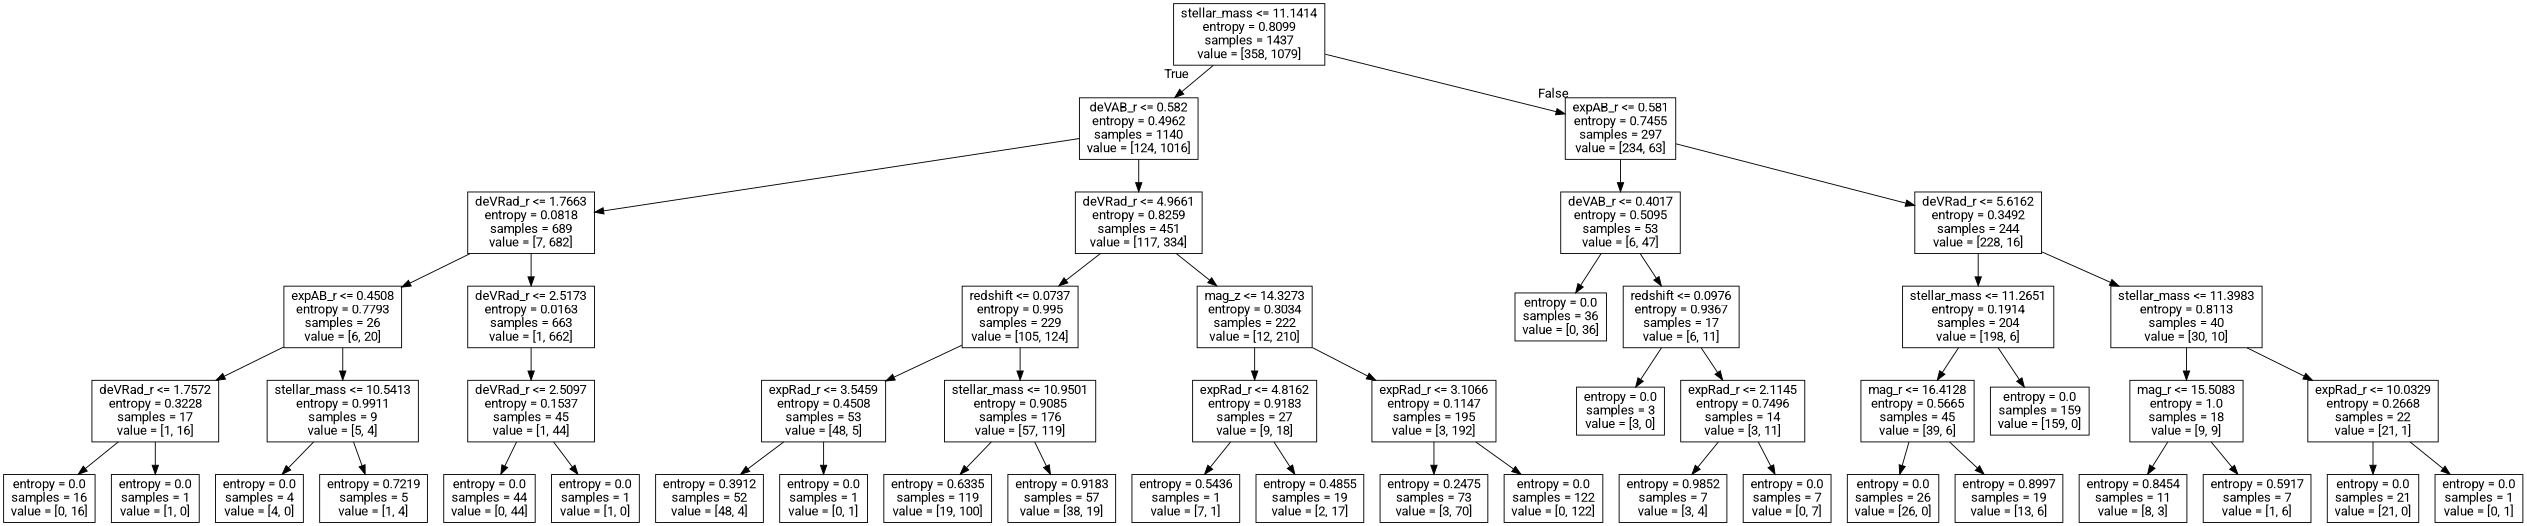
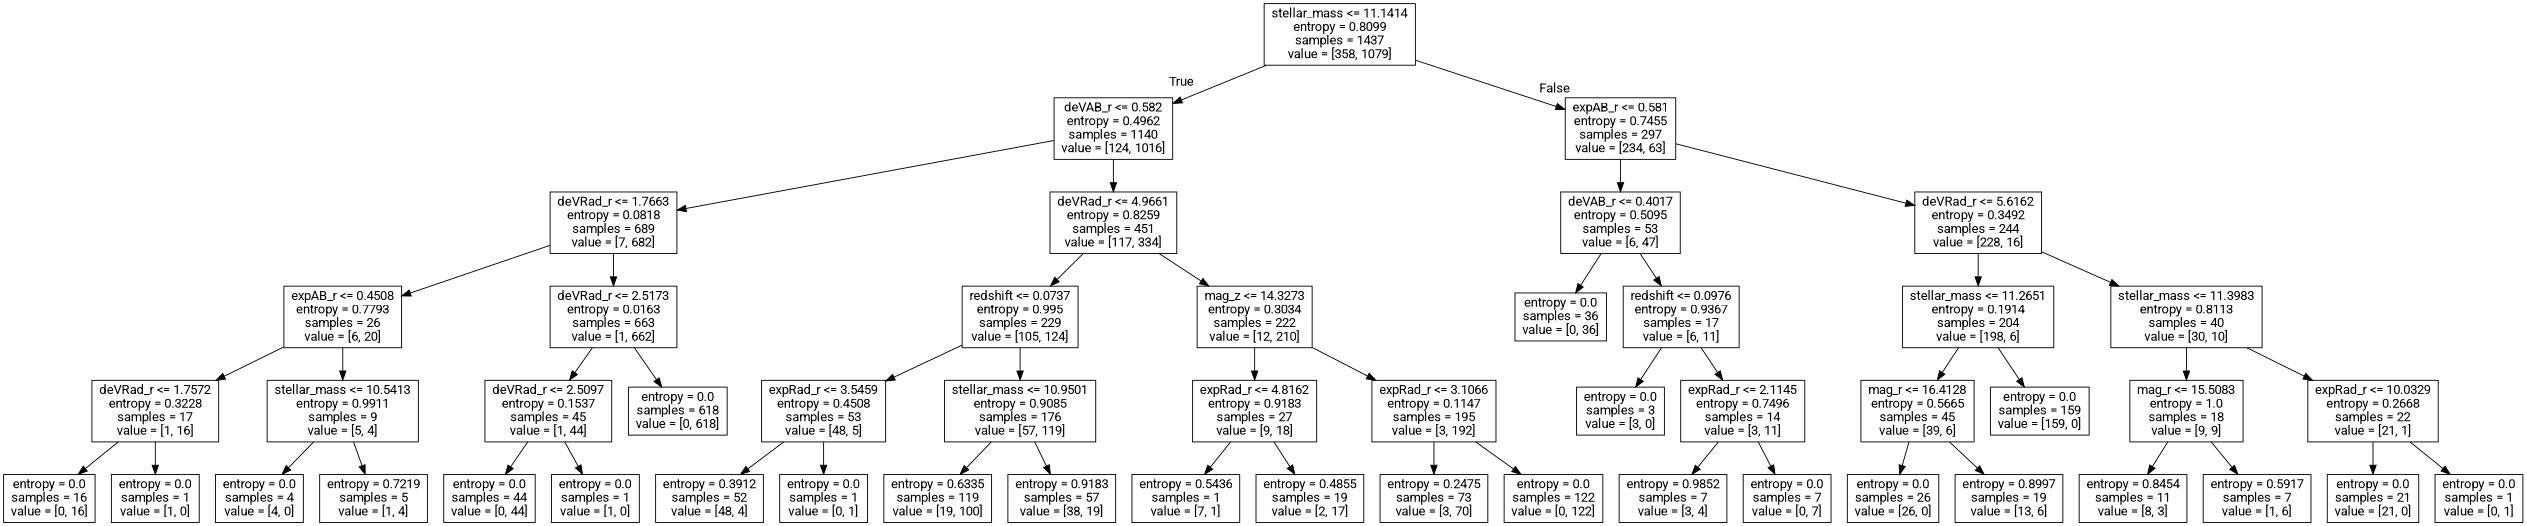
none -> (678, 411)
